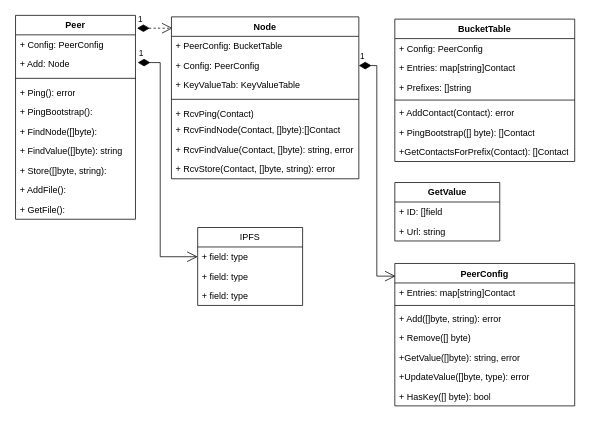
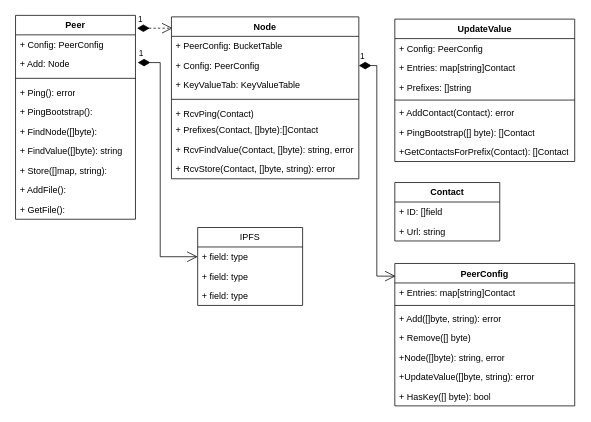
(485, 30) -> (485, 30)
(266, 136) -> (263, 131)
(75, 172) -> (72, 172)
(447, 192) -> (447, 192)
(473, 358) -> (464, 358)
(477, 378) -> (481, 378)
